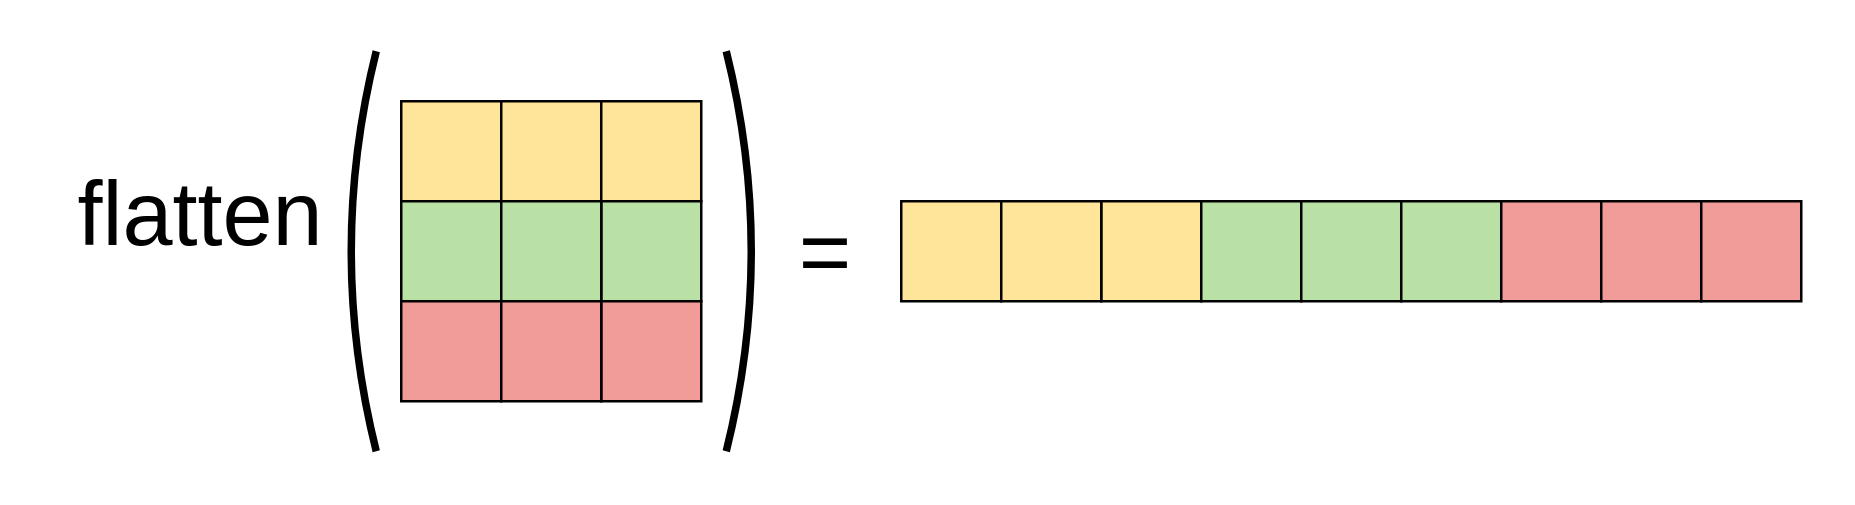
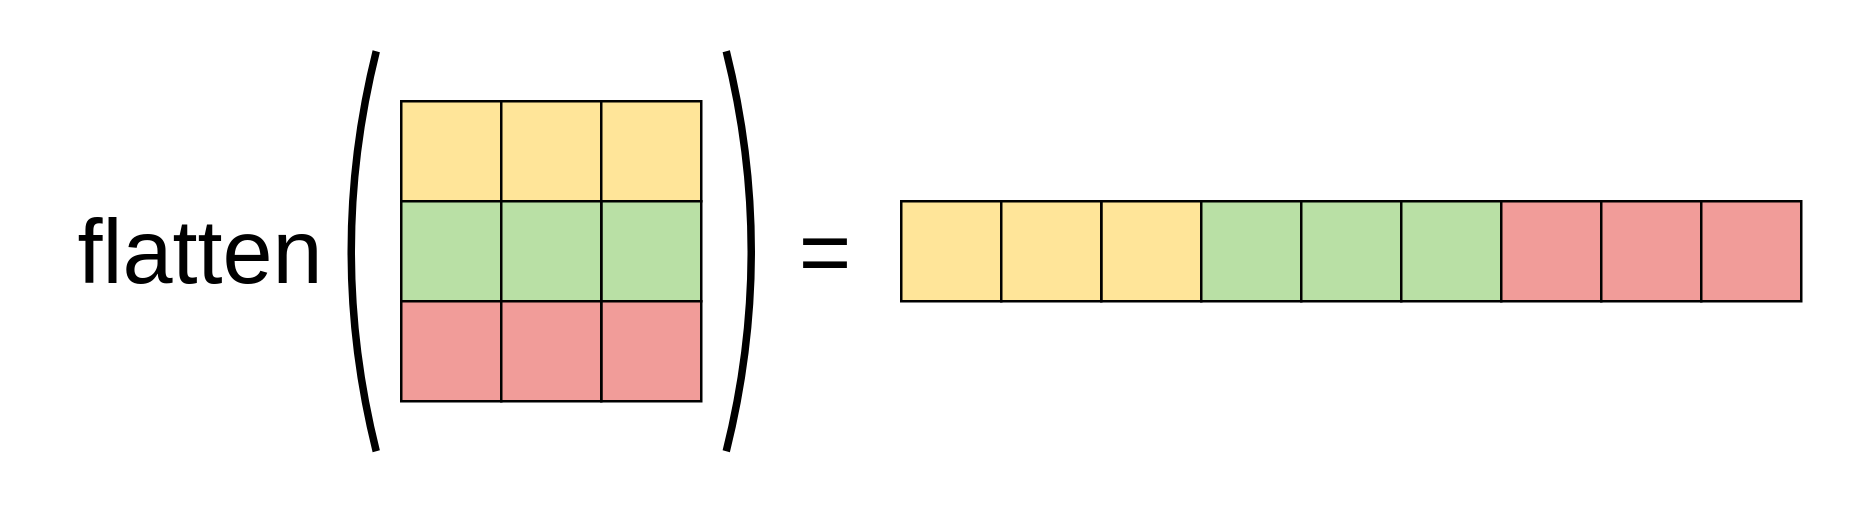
(201, 214) -> (201, 251)
